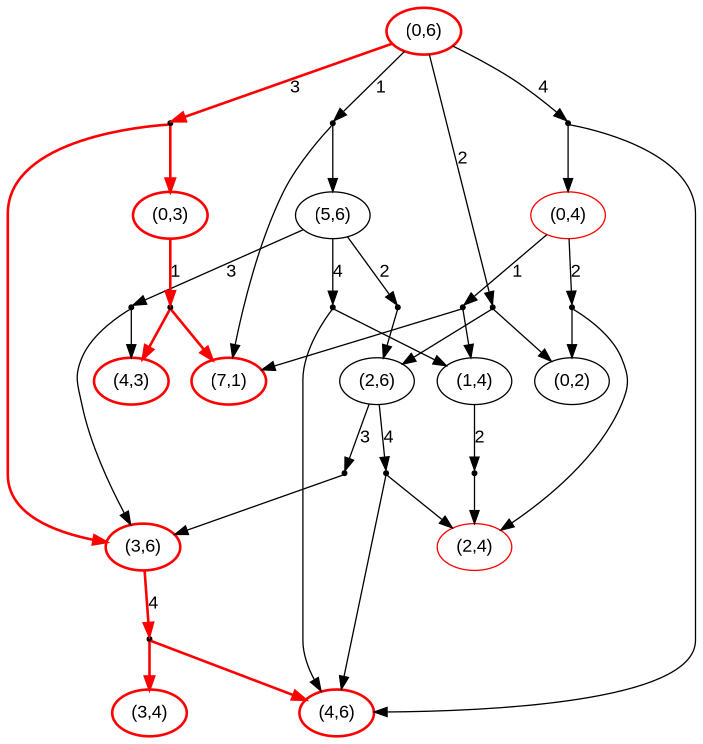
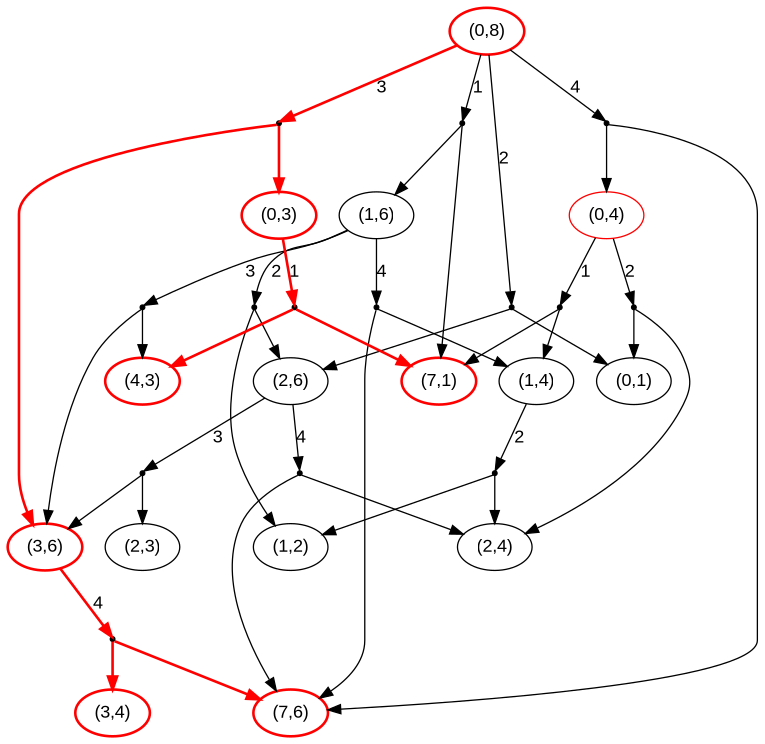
(424, 31) -> (487, 31)
(333, 215) -> (376, 215)
(572, 381) -> (634, 381)
none -> (142, 547)
none -> (291, 547)
(474, 547) -> (495, 547)
(337, 713) -> (291, 713)
